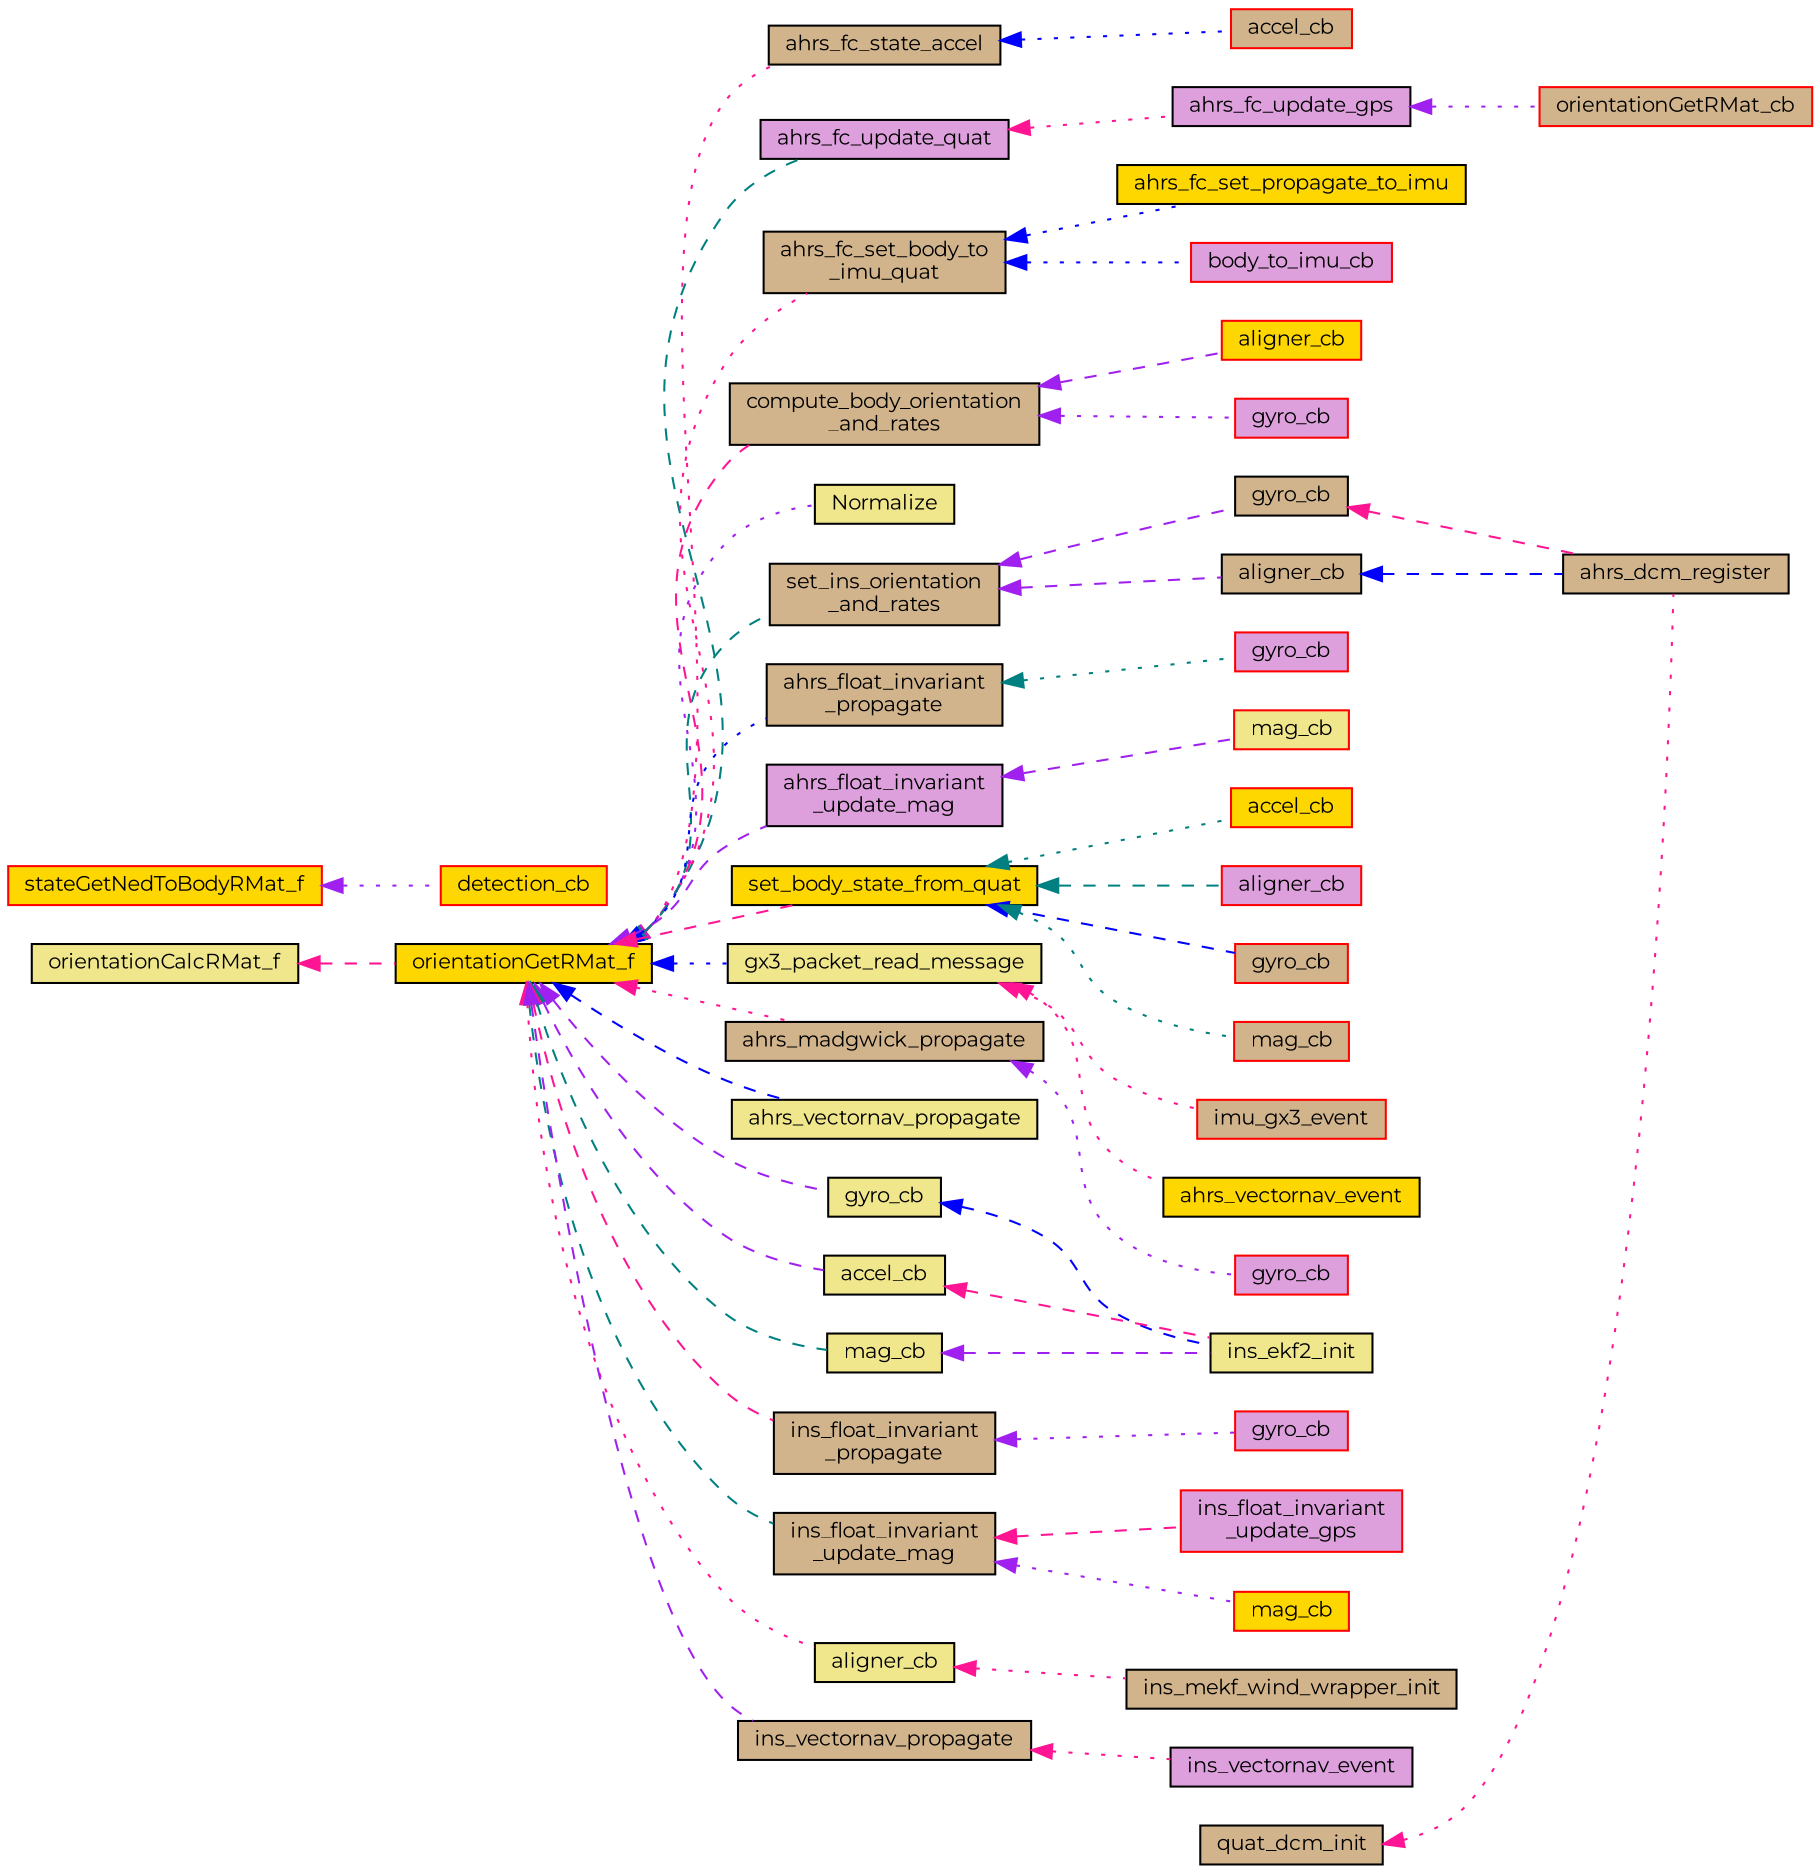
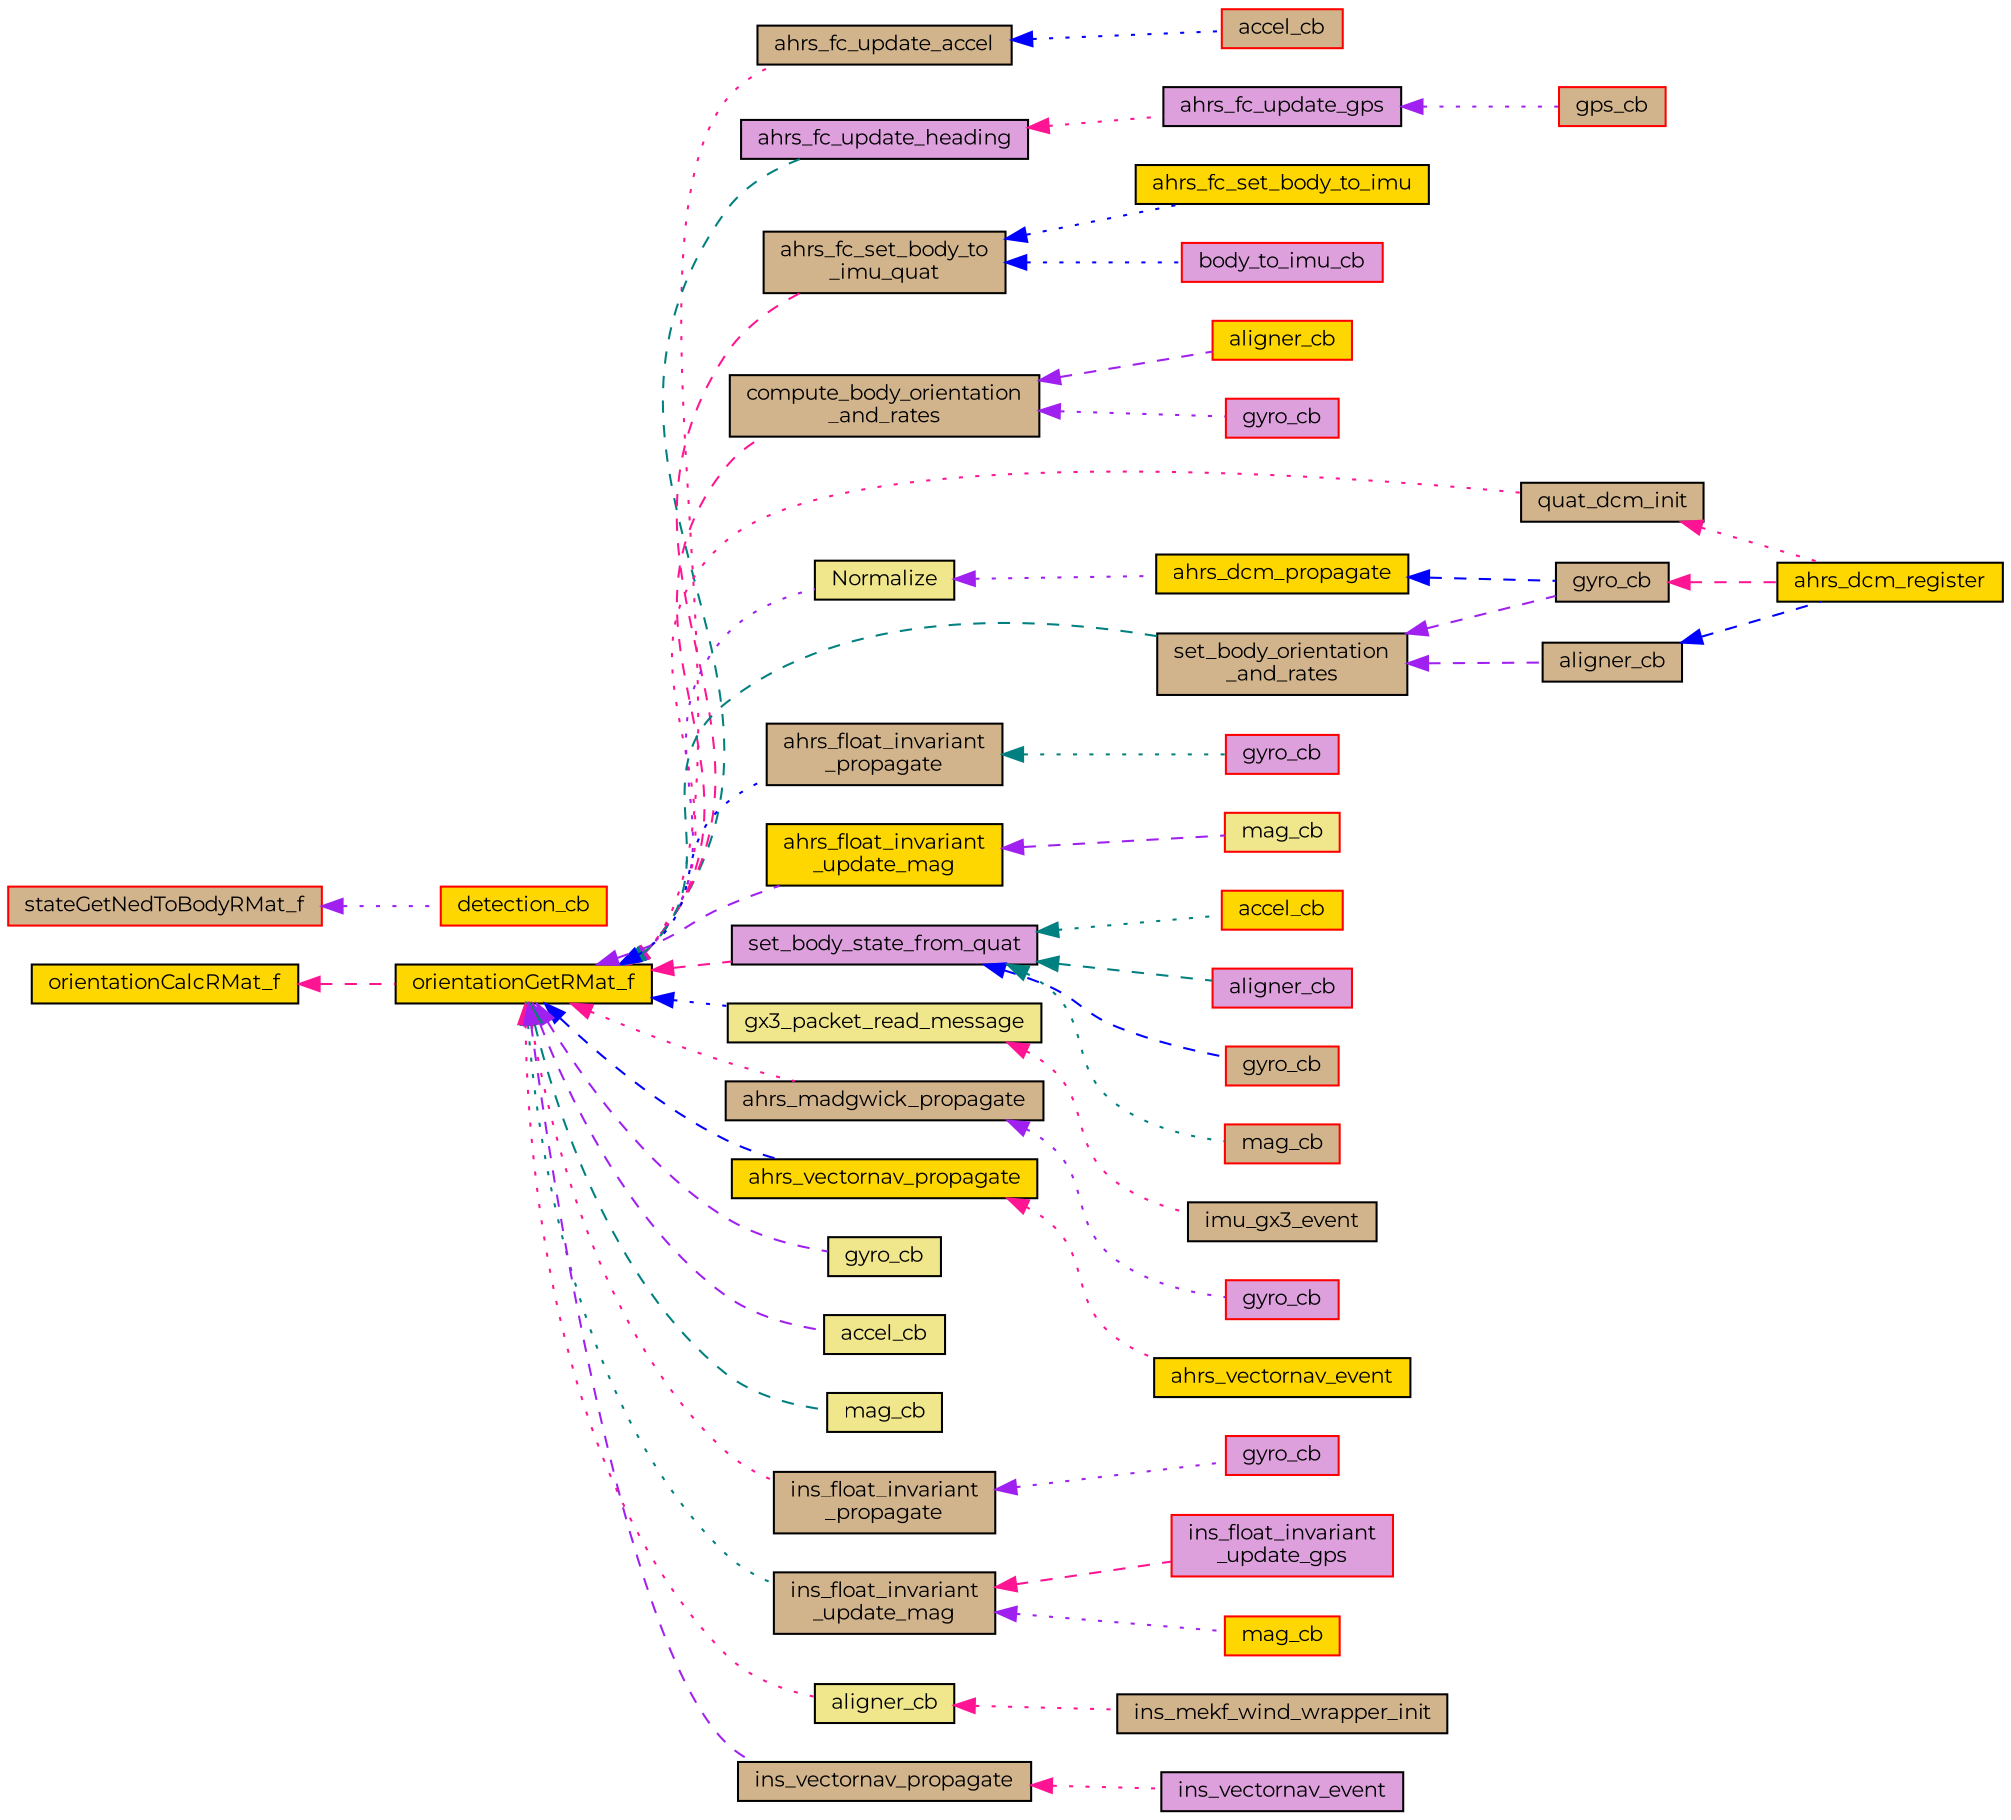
(885, 45) -> (885, 45)
(1676, 107) -> (1612, 107)
(885, 139) -> (885, 139)
(1292, 184) -> (1282, 184)
none -> (897, 485)
none -> (1282, 574)
(1676, 574) -> (1890, 582)
(885, 594) -> (1282, 664)
(689, 598) -> (688, 610)
(885, 795) -> (885, 855)
(165, 886) -> (165, 906)
(885, 886) -> (885, 945)
(165, 963) -> (165, 984)
(1083, 1098) -> (1083, 1288)
(885, 1119) -> (885, 1179)
(1292, 1119) -> (1282, 1222)
(613, 1238) -> (608, 1279)
(598, 1292) -> (604, 1363)
(1292, 1353) -> none
